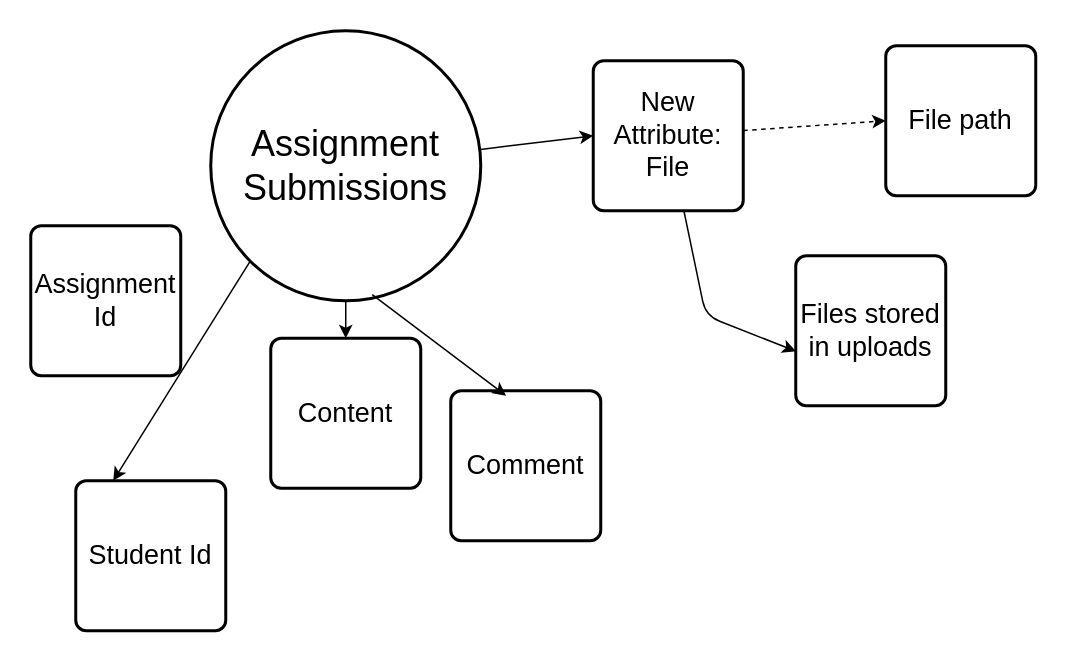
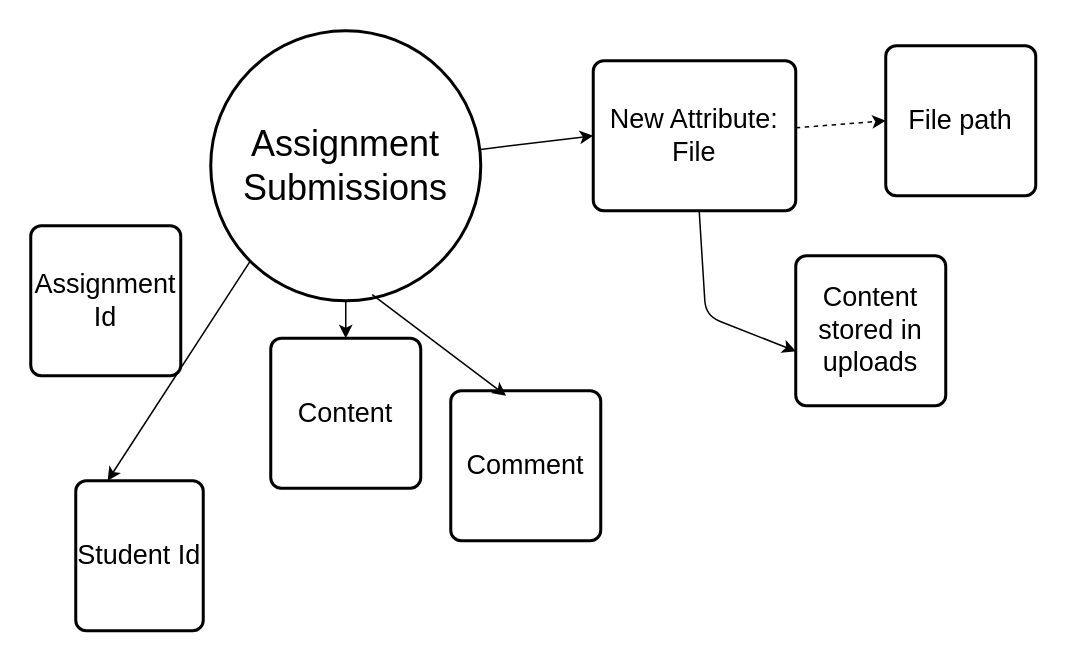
(668, 136) -> (695, 136)
(871, 331) -> (871, 331)
(151, 556) -> (140, 556)
